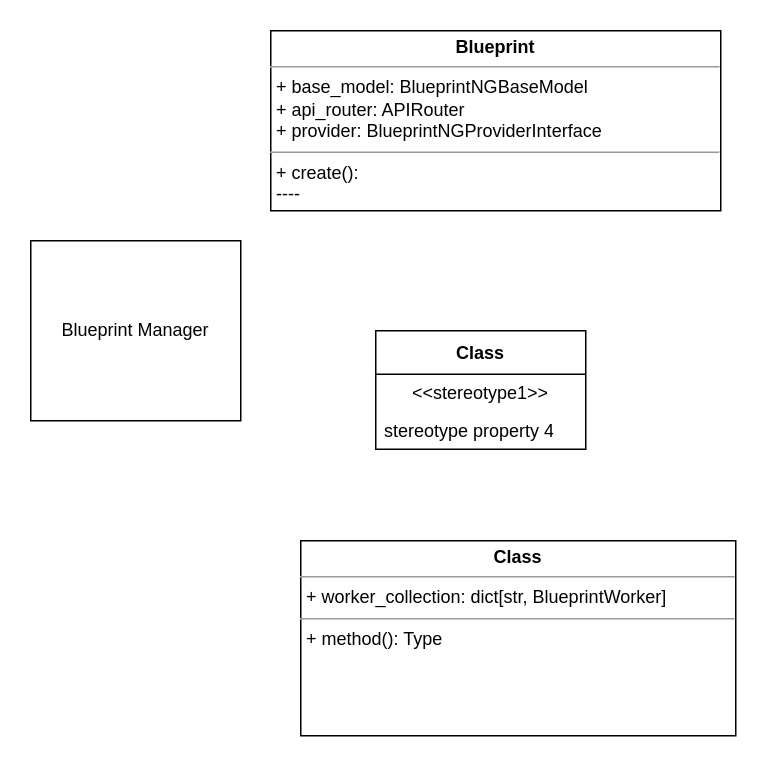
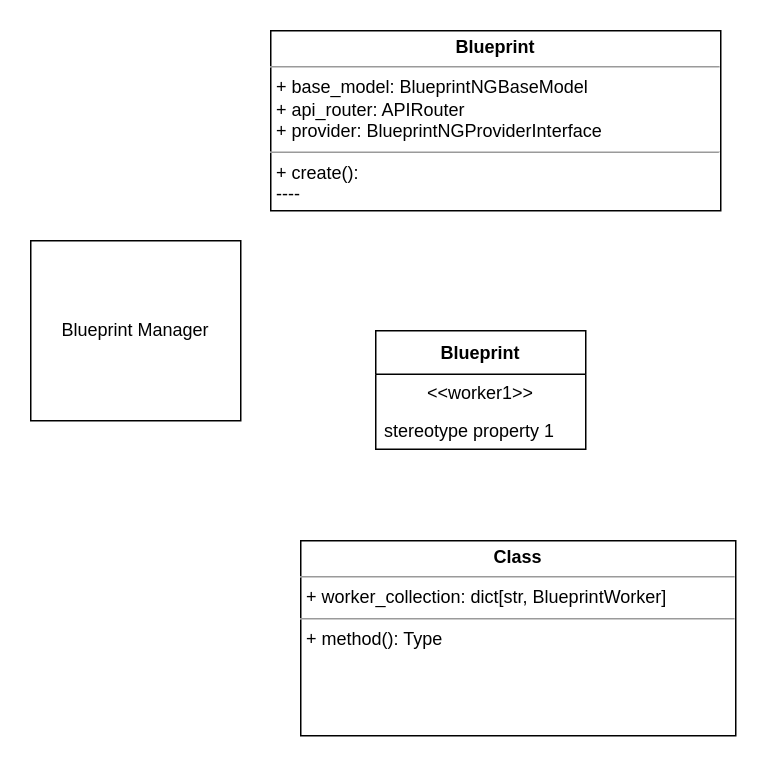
(481, 353) -> (481, 353)
(481, 394) -> (481, 394)
(482, 431) -> (482, 431)
